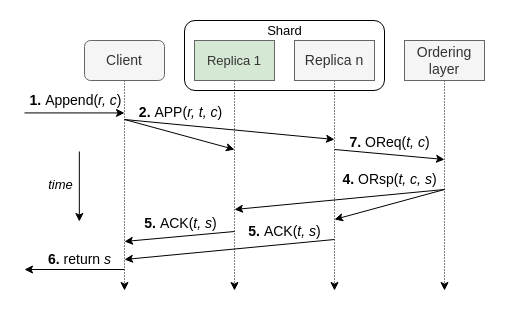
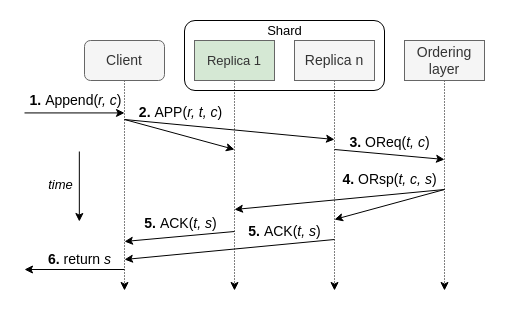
(390, 143) -> (390, 143)
